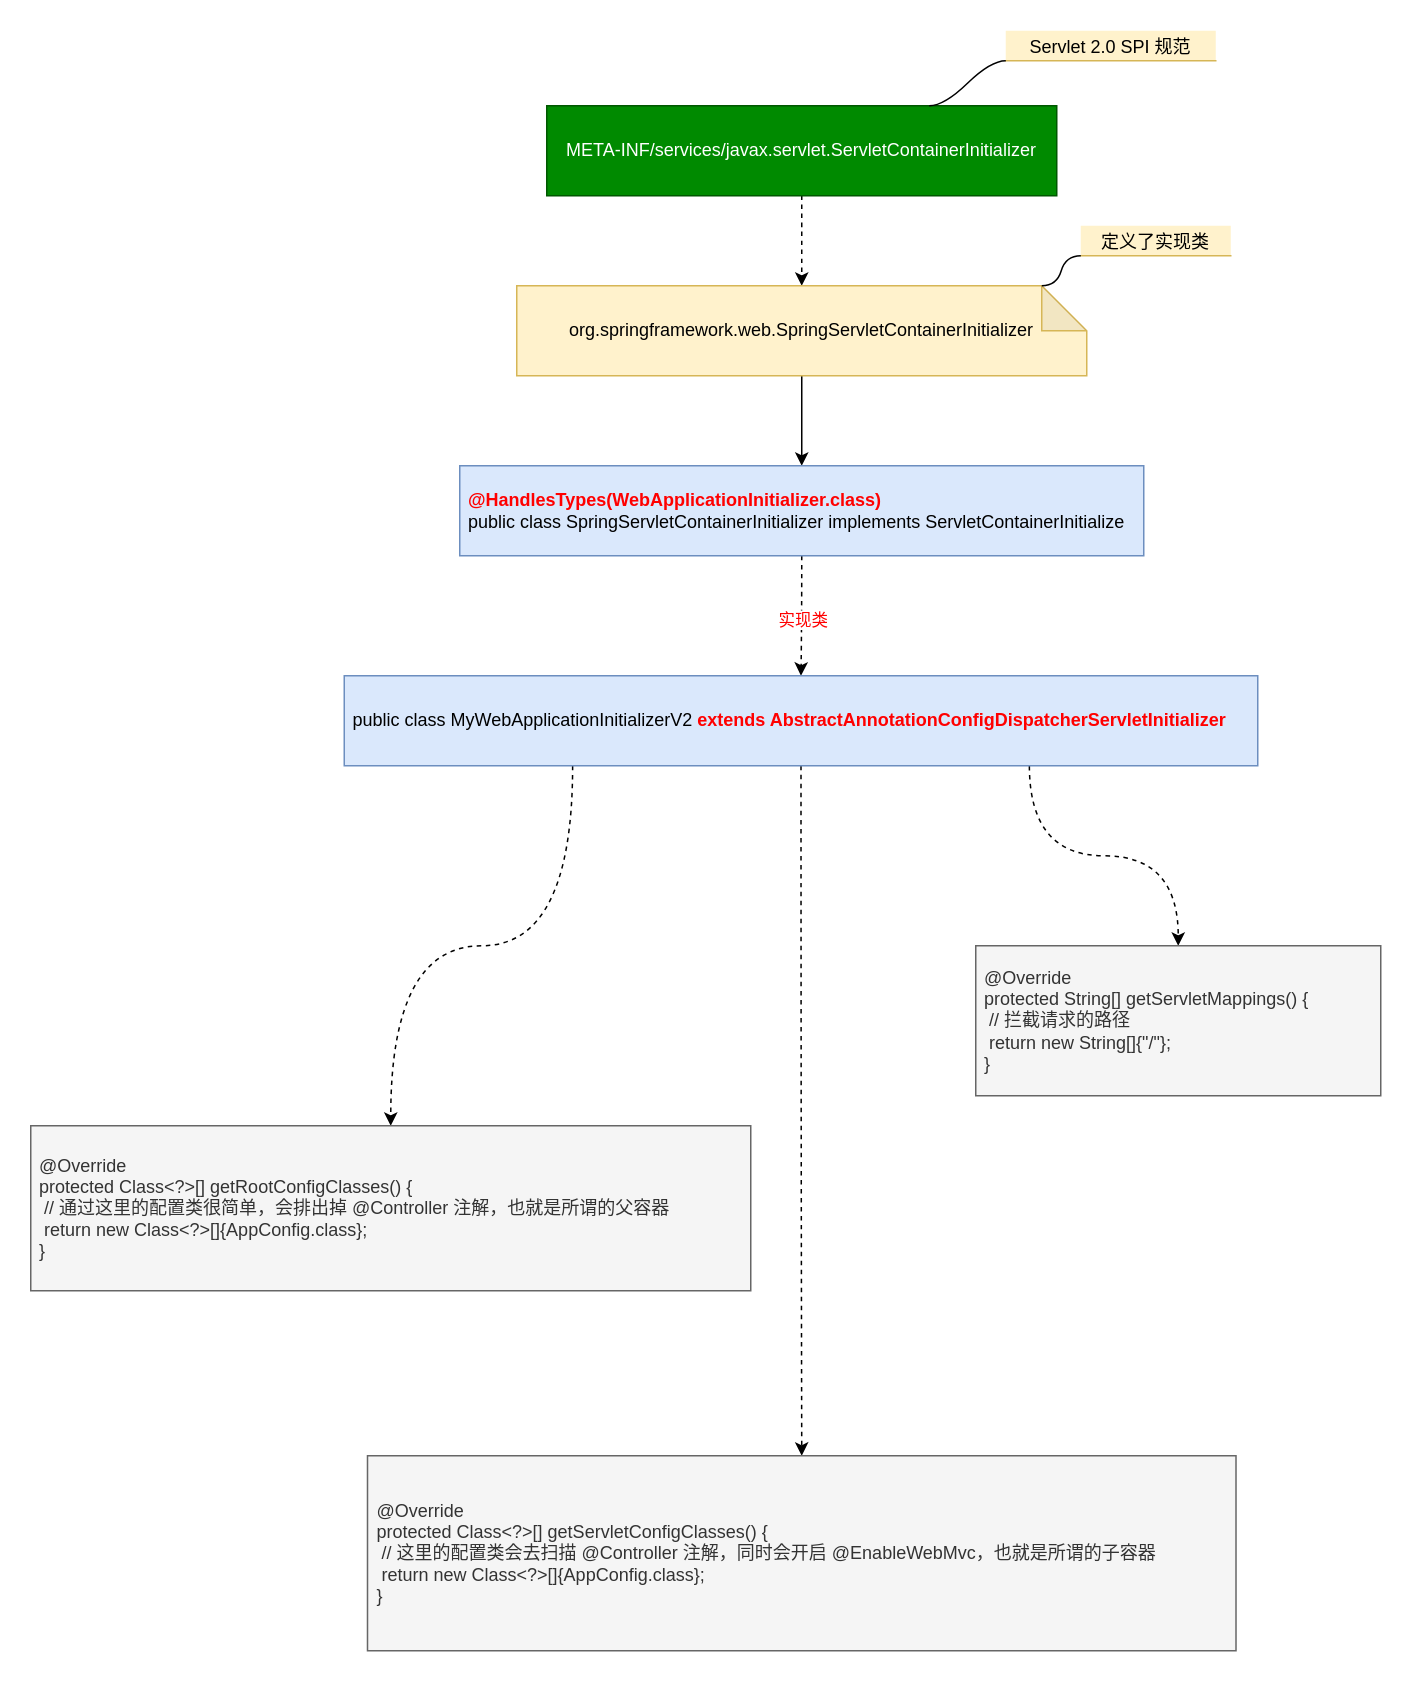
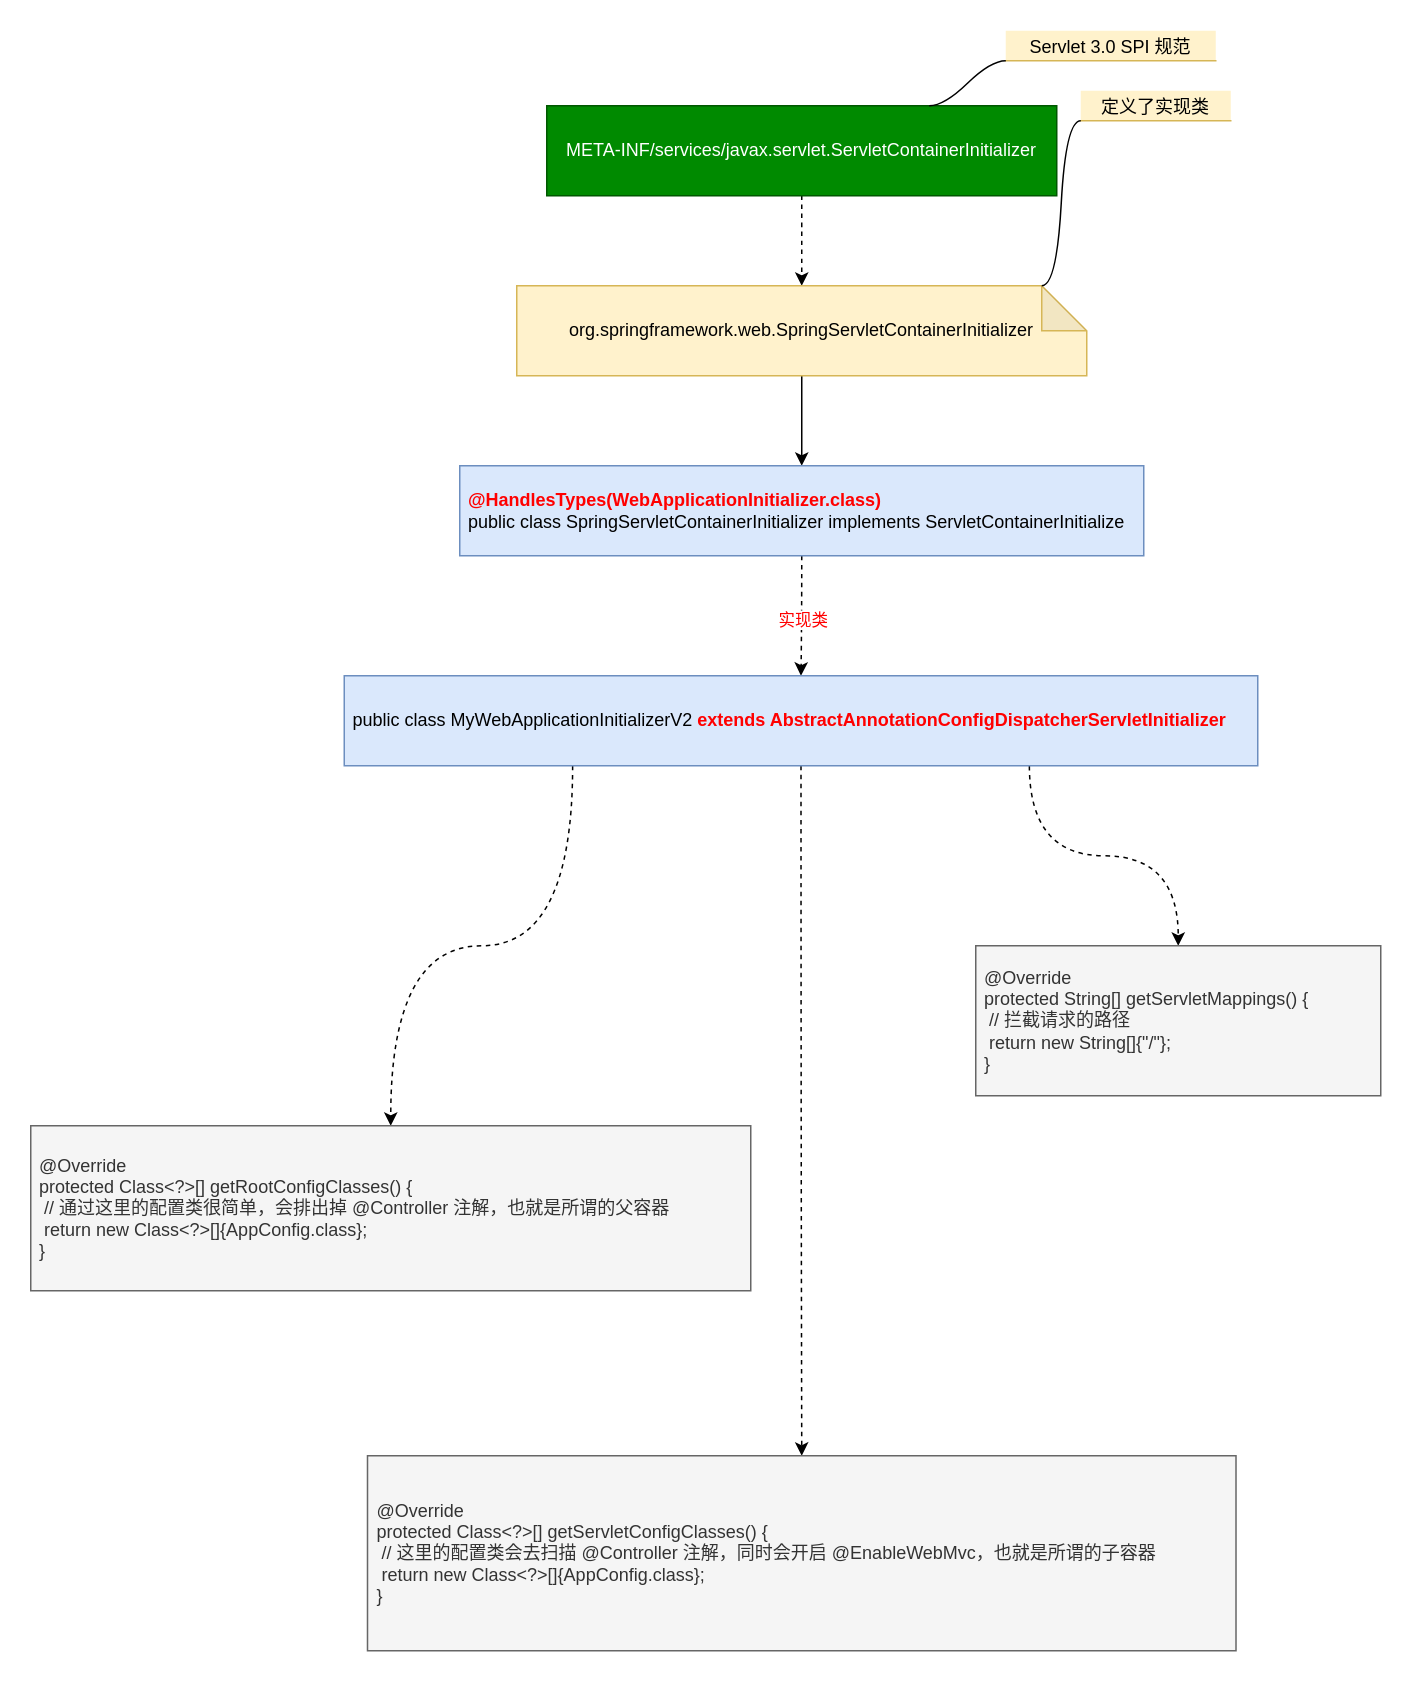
(1111, 45) -> (1111, 45)
(1156, 241) -> (1156, 106)
